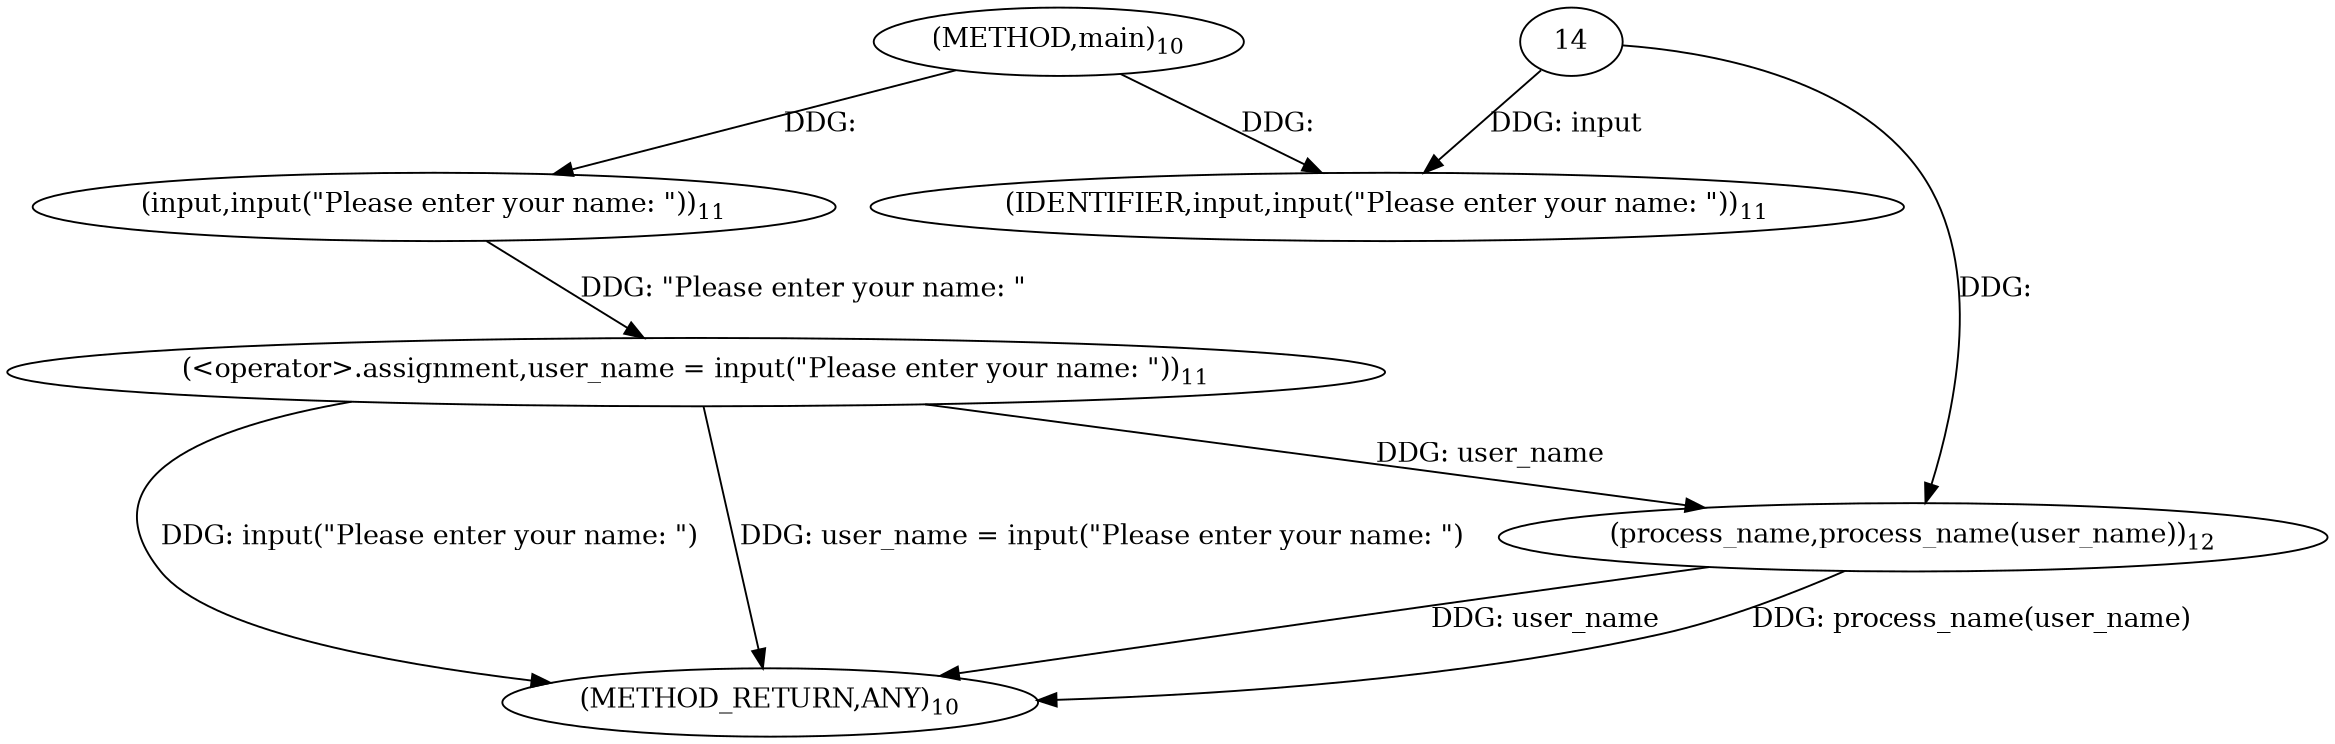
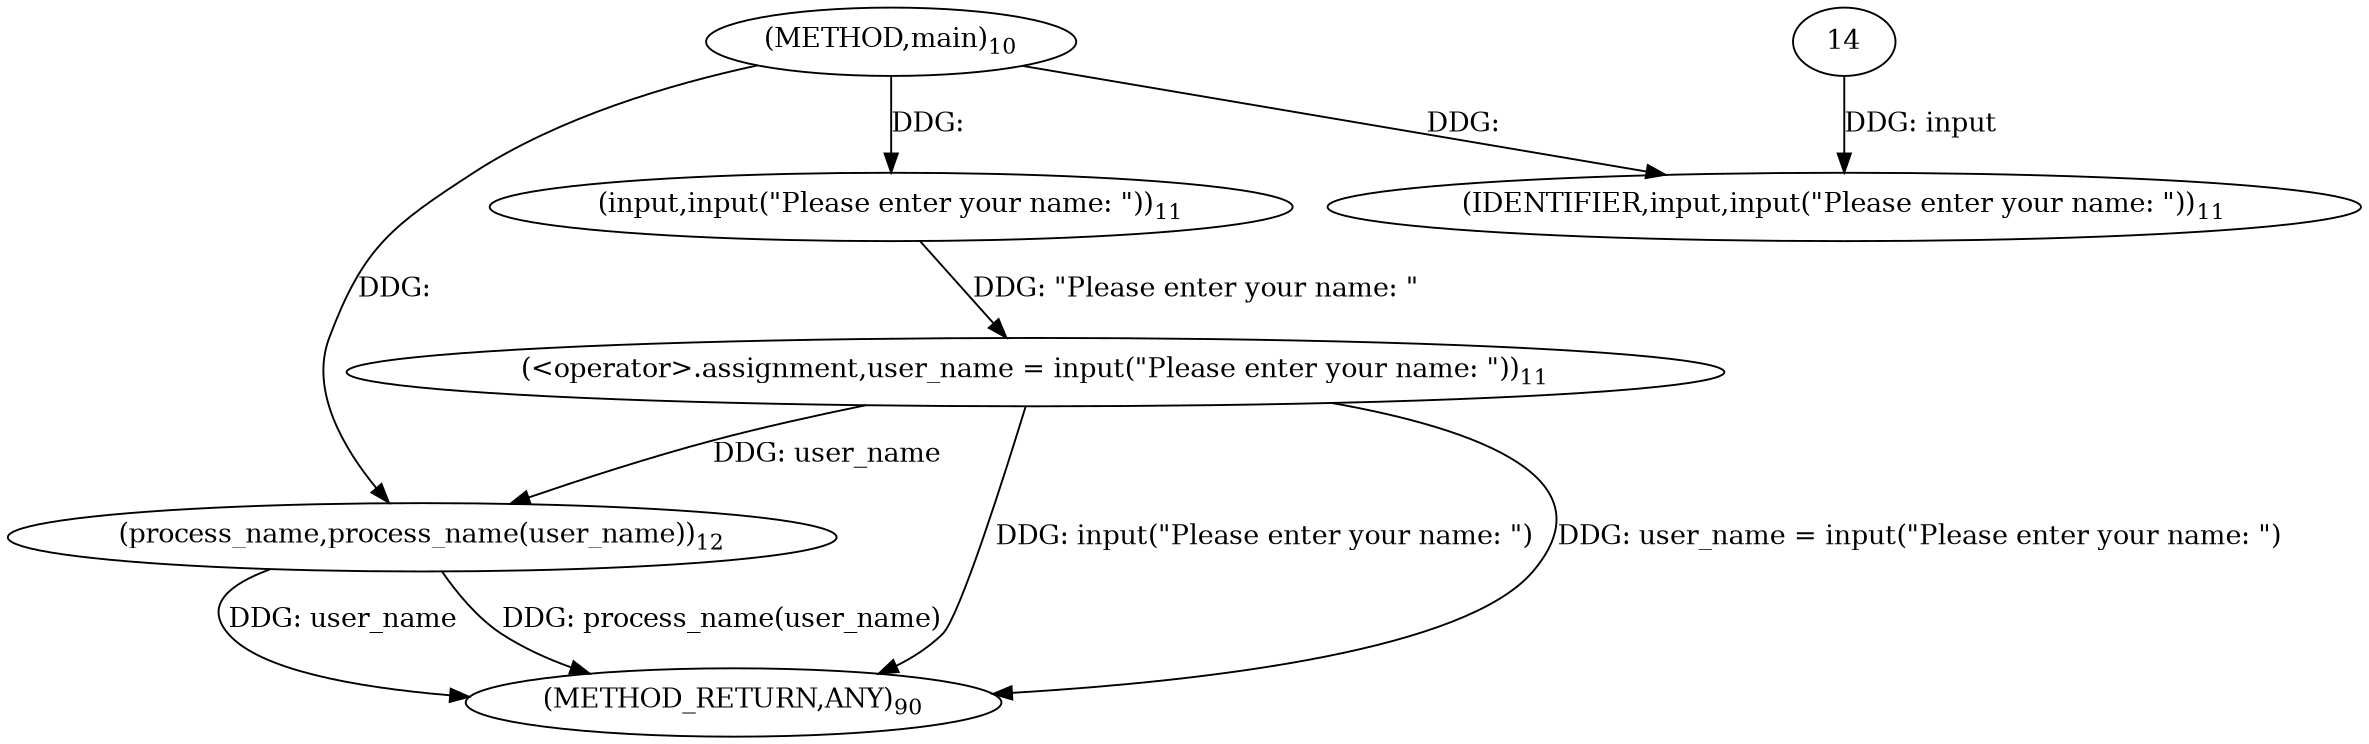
(1917, 168) -> (438, 196)
(946, 700) -> (909, 700)
